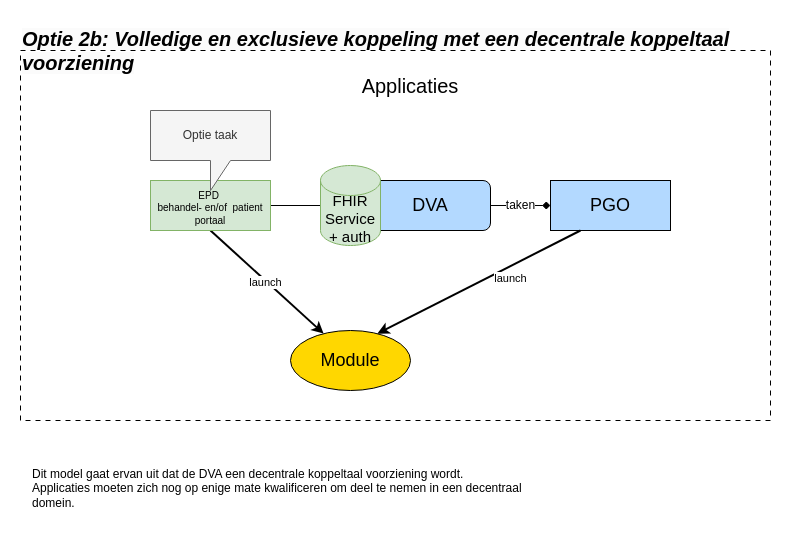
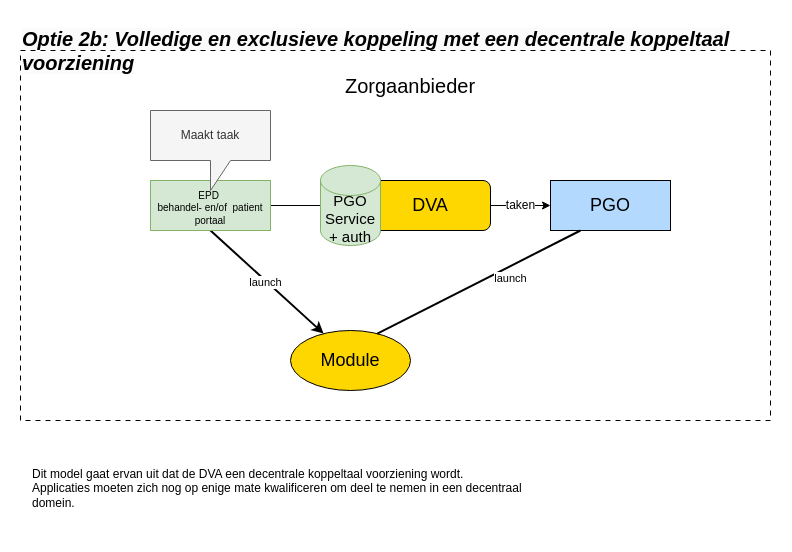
(411, 86) -> (411, 86)
(211, 136) -> (211, 136)
(431, 206) -> (431, 206)
(541, 206) -> (542, 206)
(351, 219) -> (351, 219)
(386, 329) -> (383, 331)
